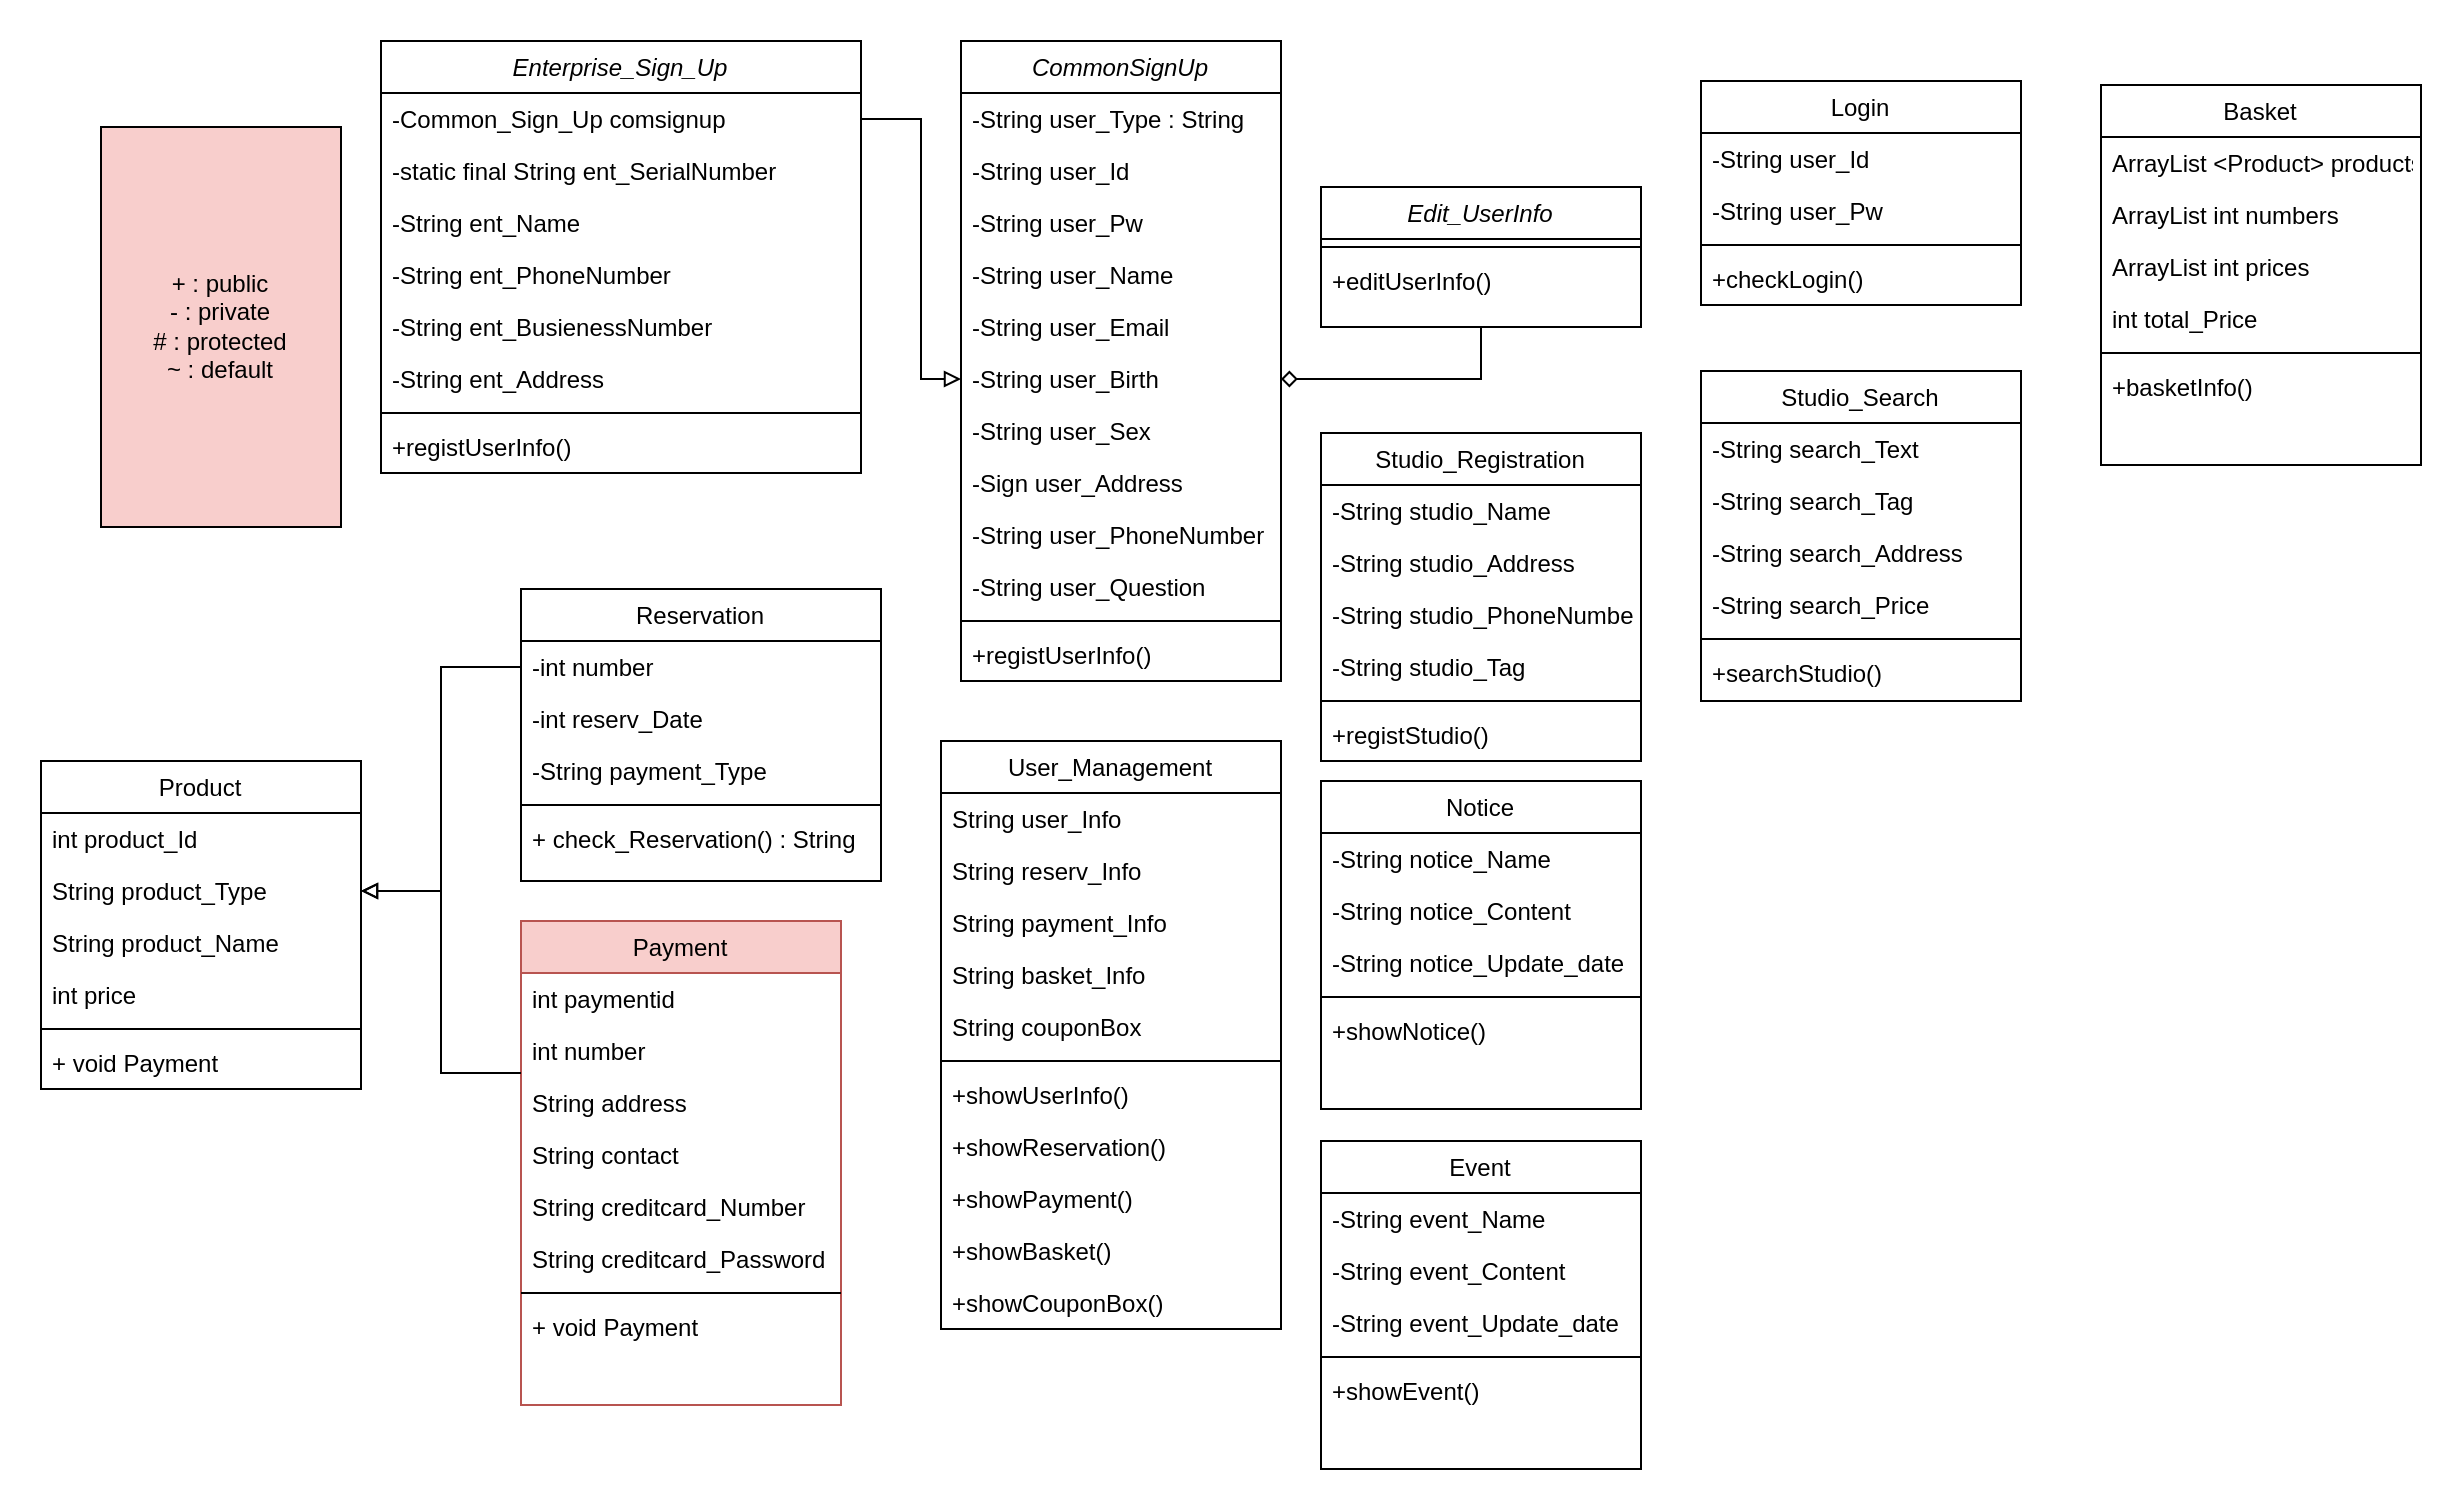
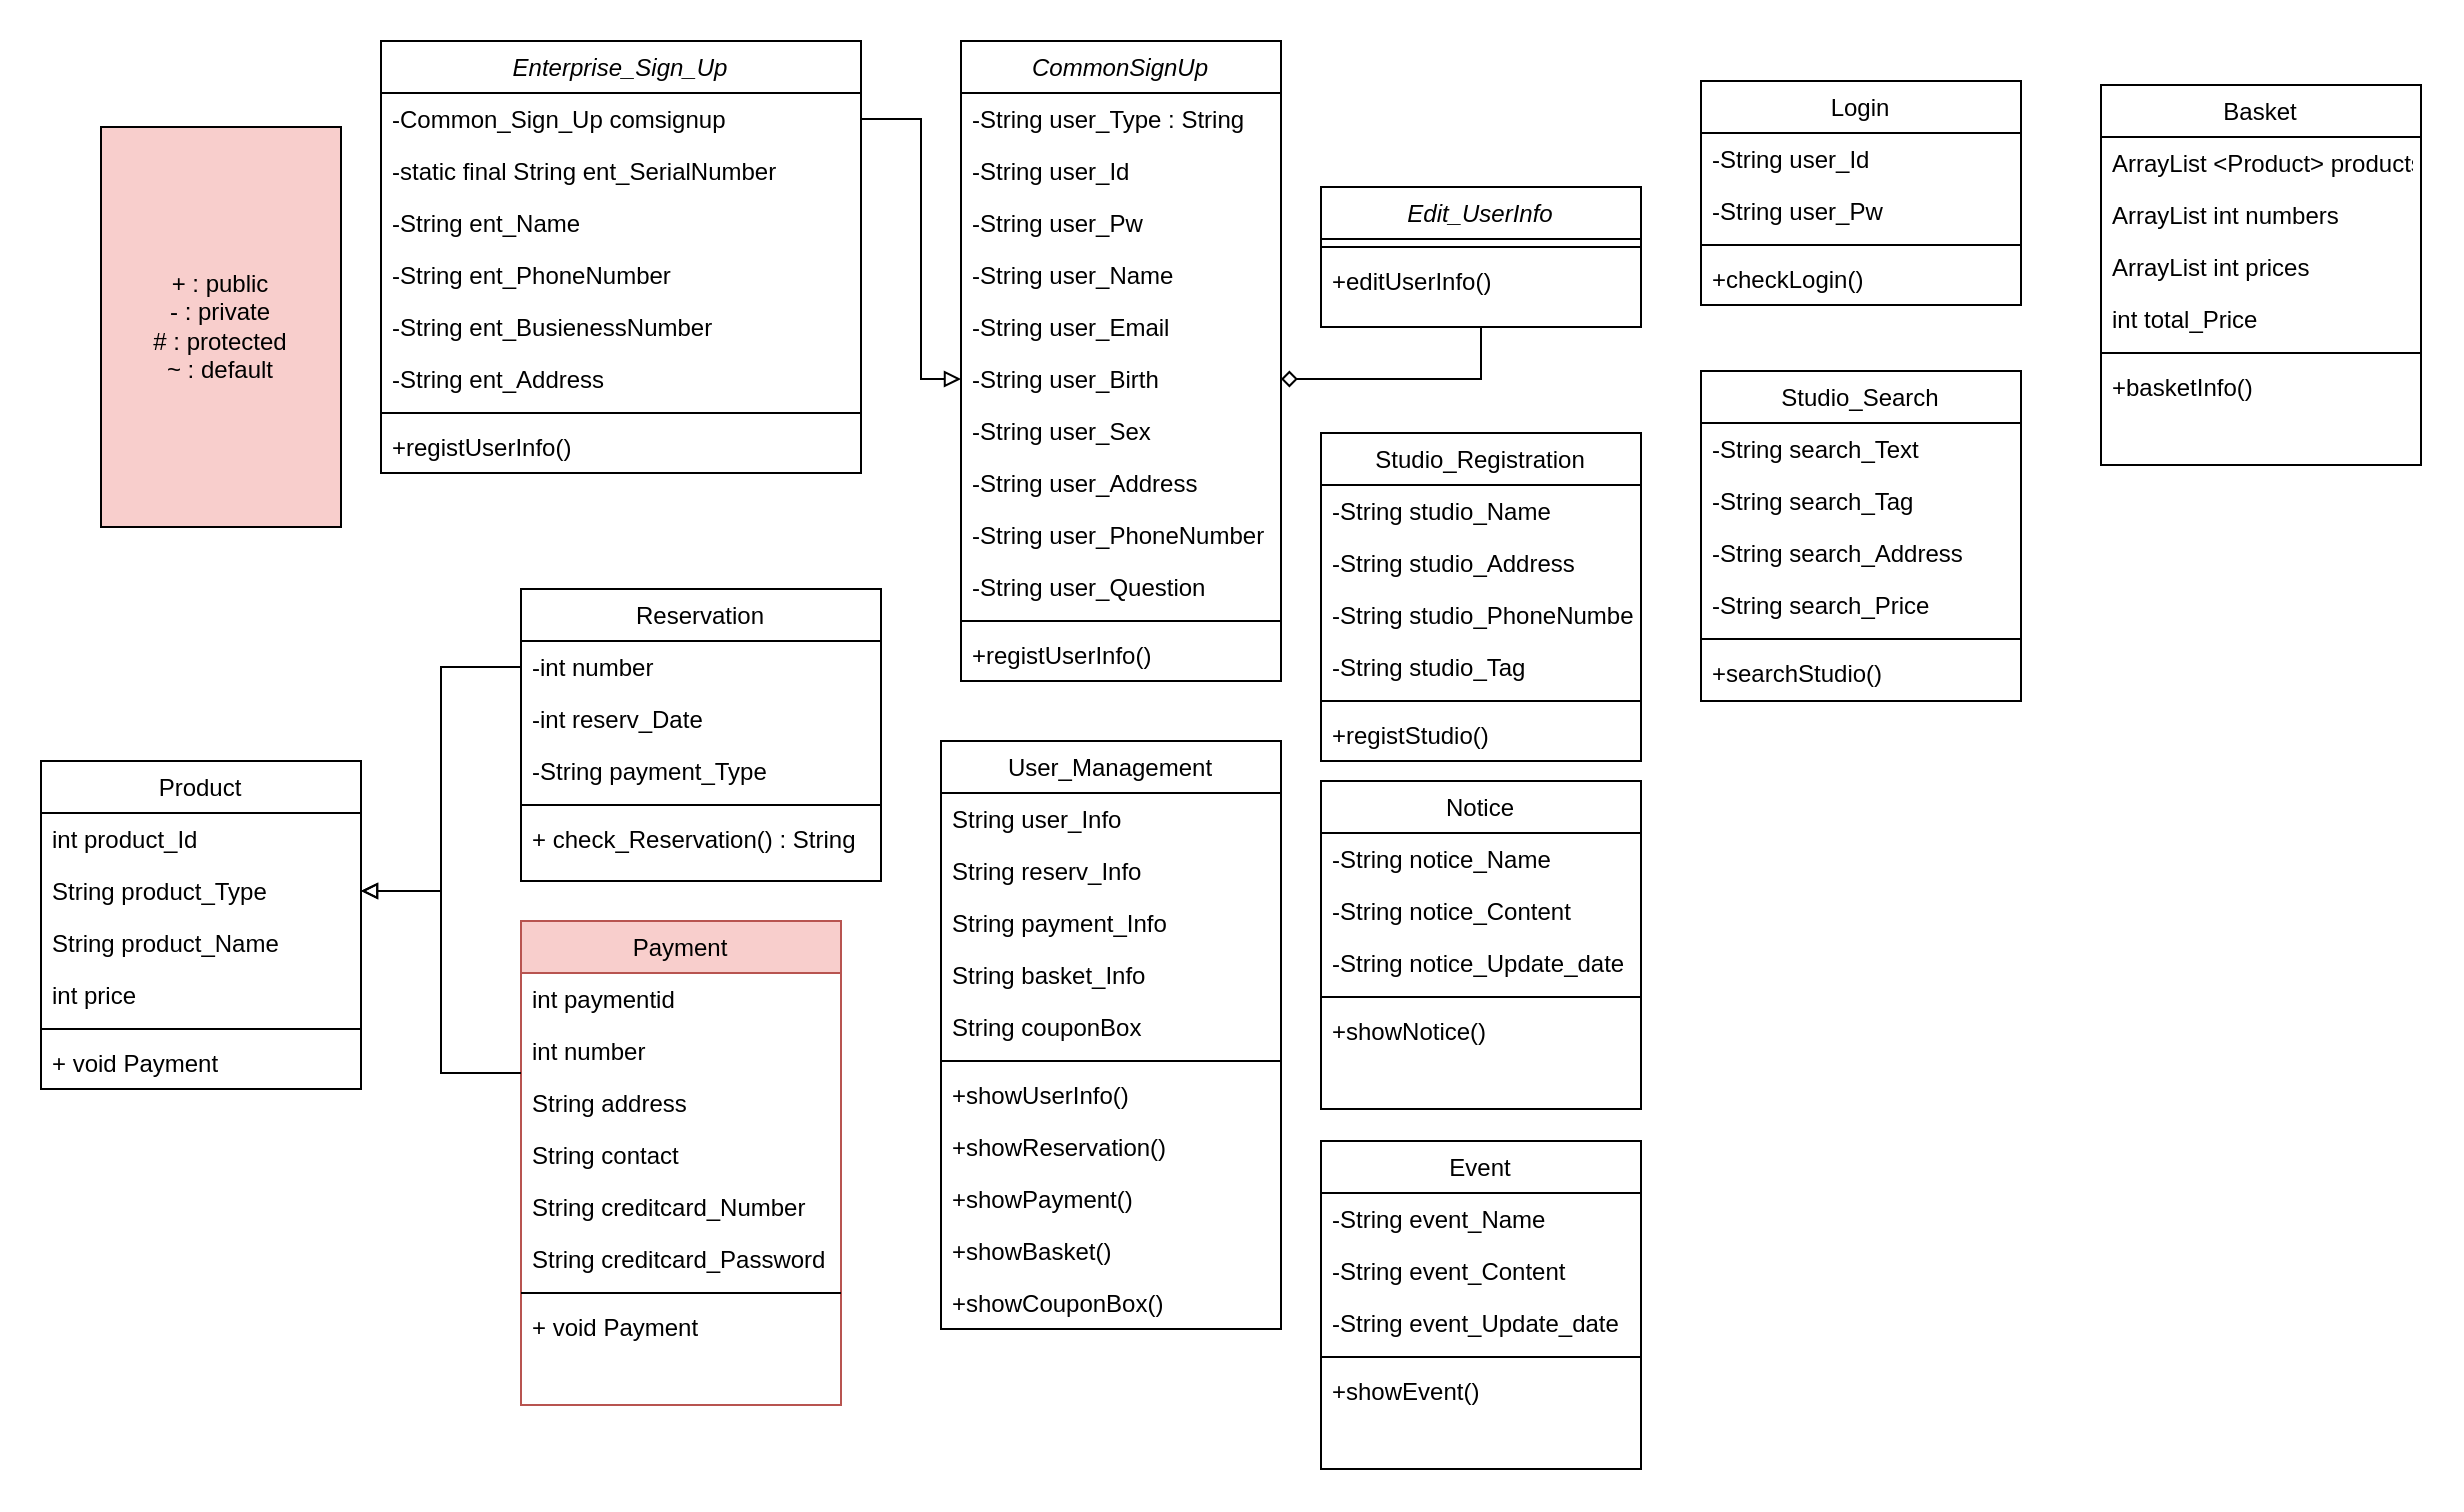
(1087, 484) -> (1100, 484)
